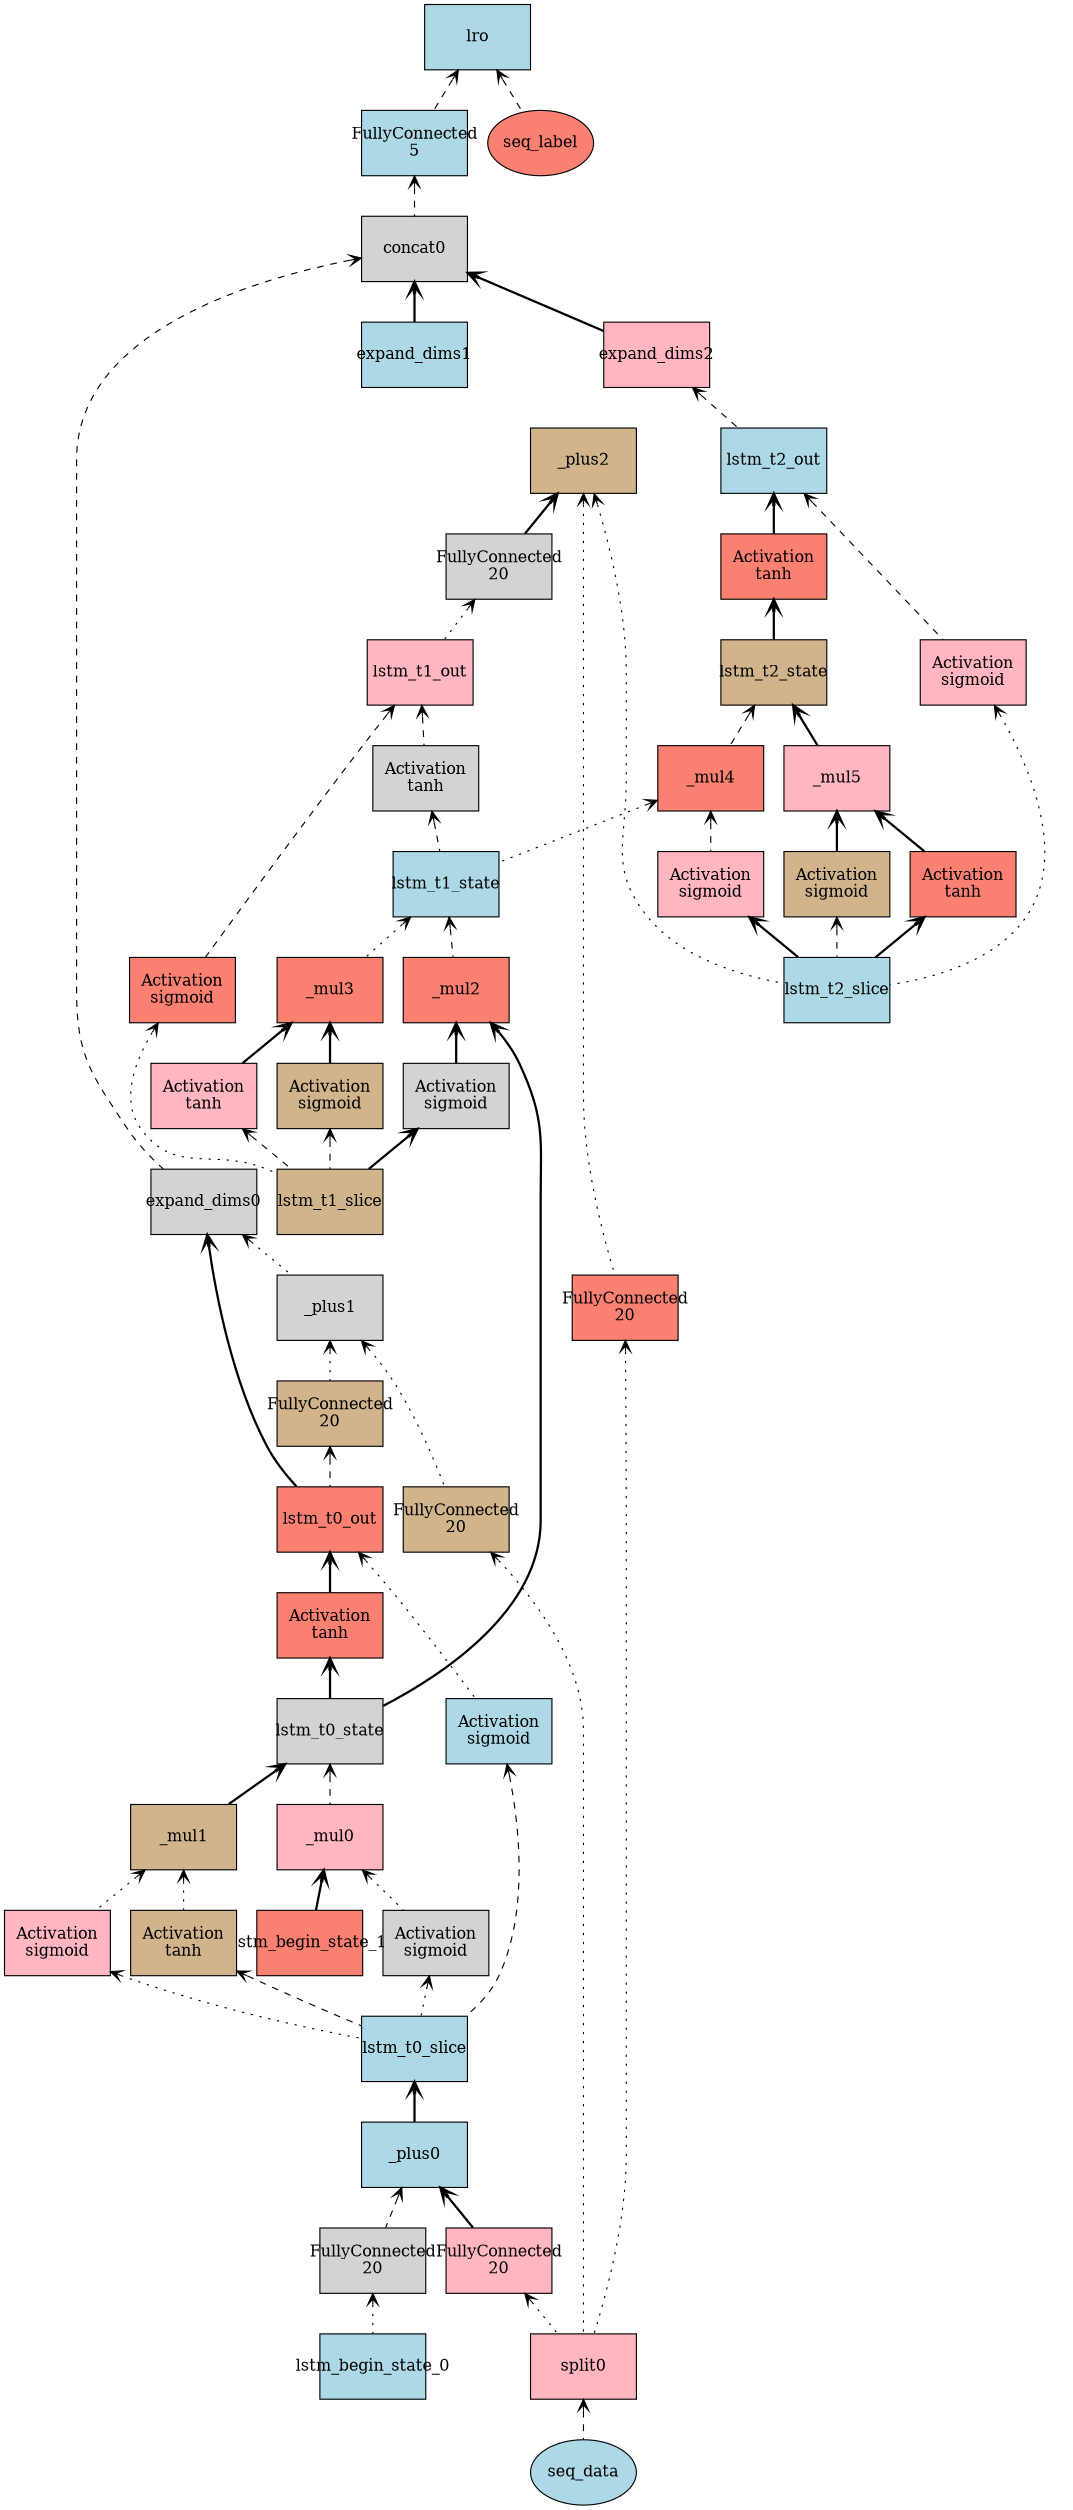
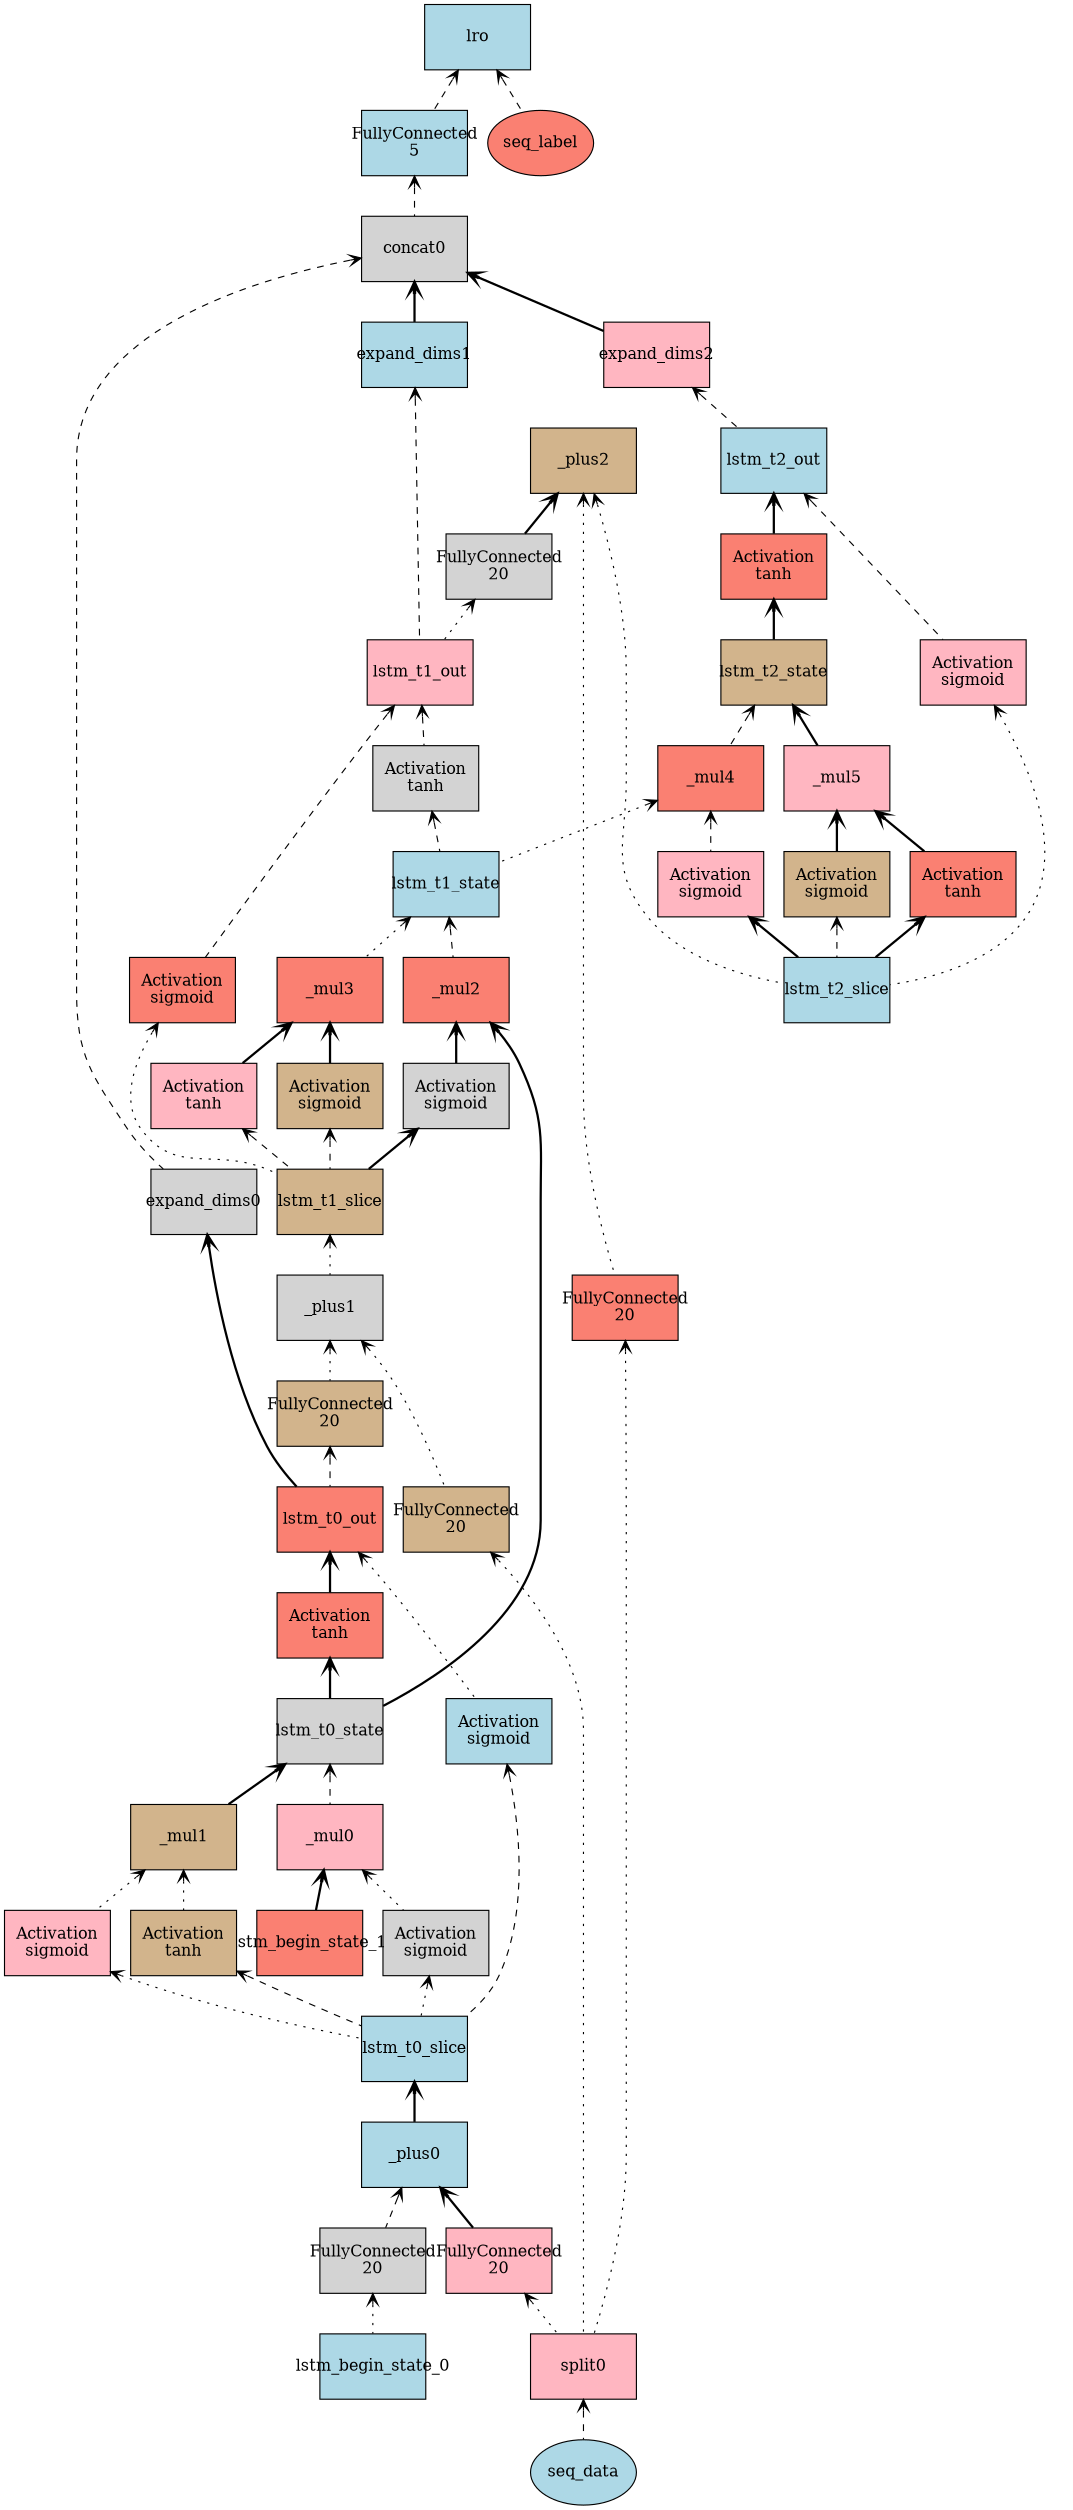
none -> (417, 519)
(271, 1258) -> (330, 1260)
